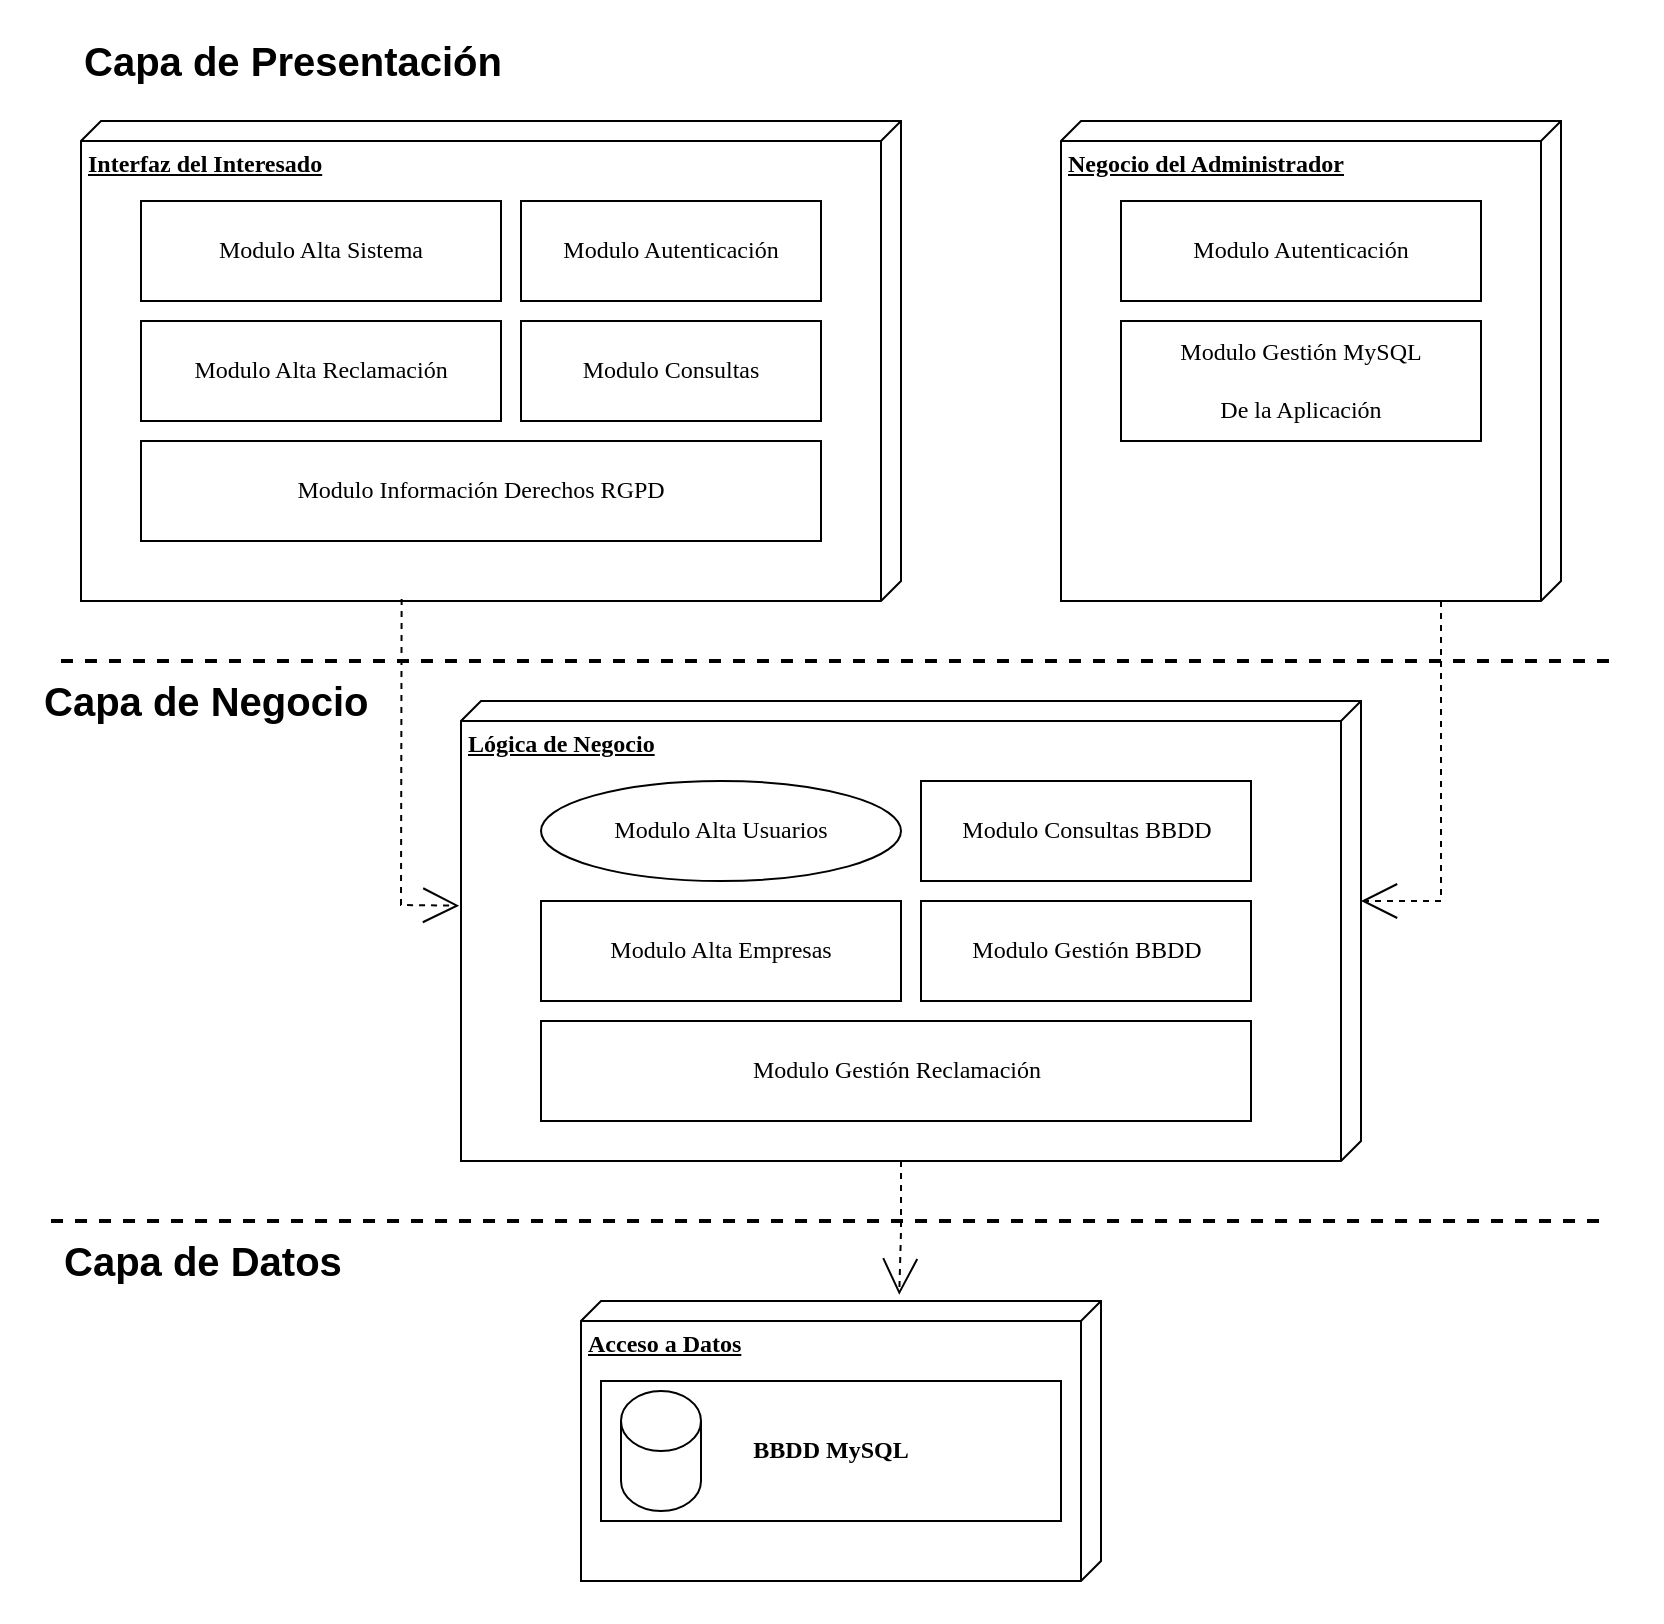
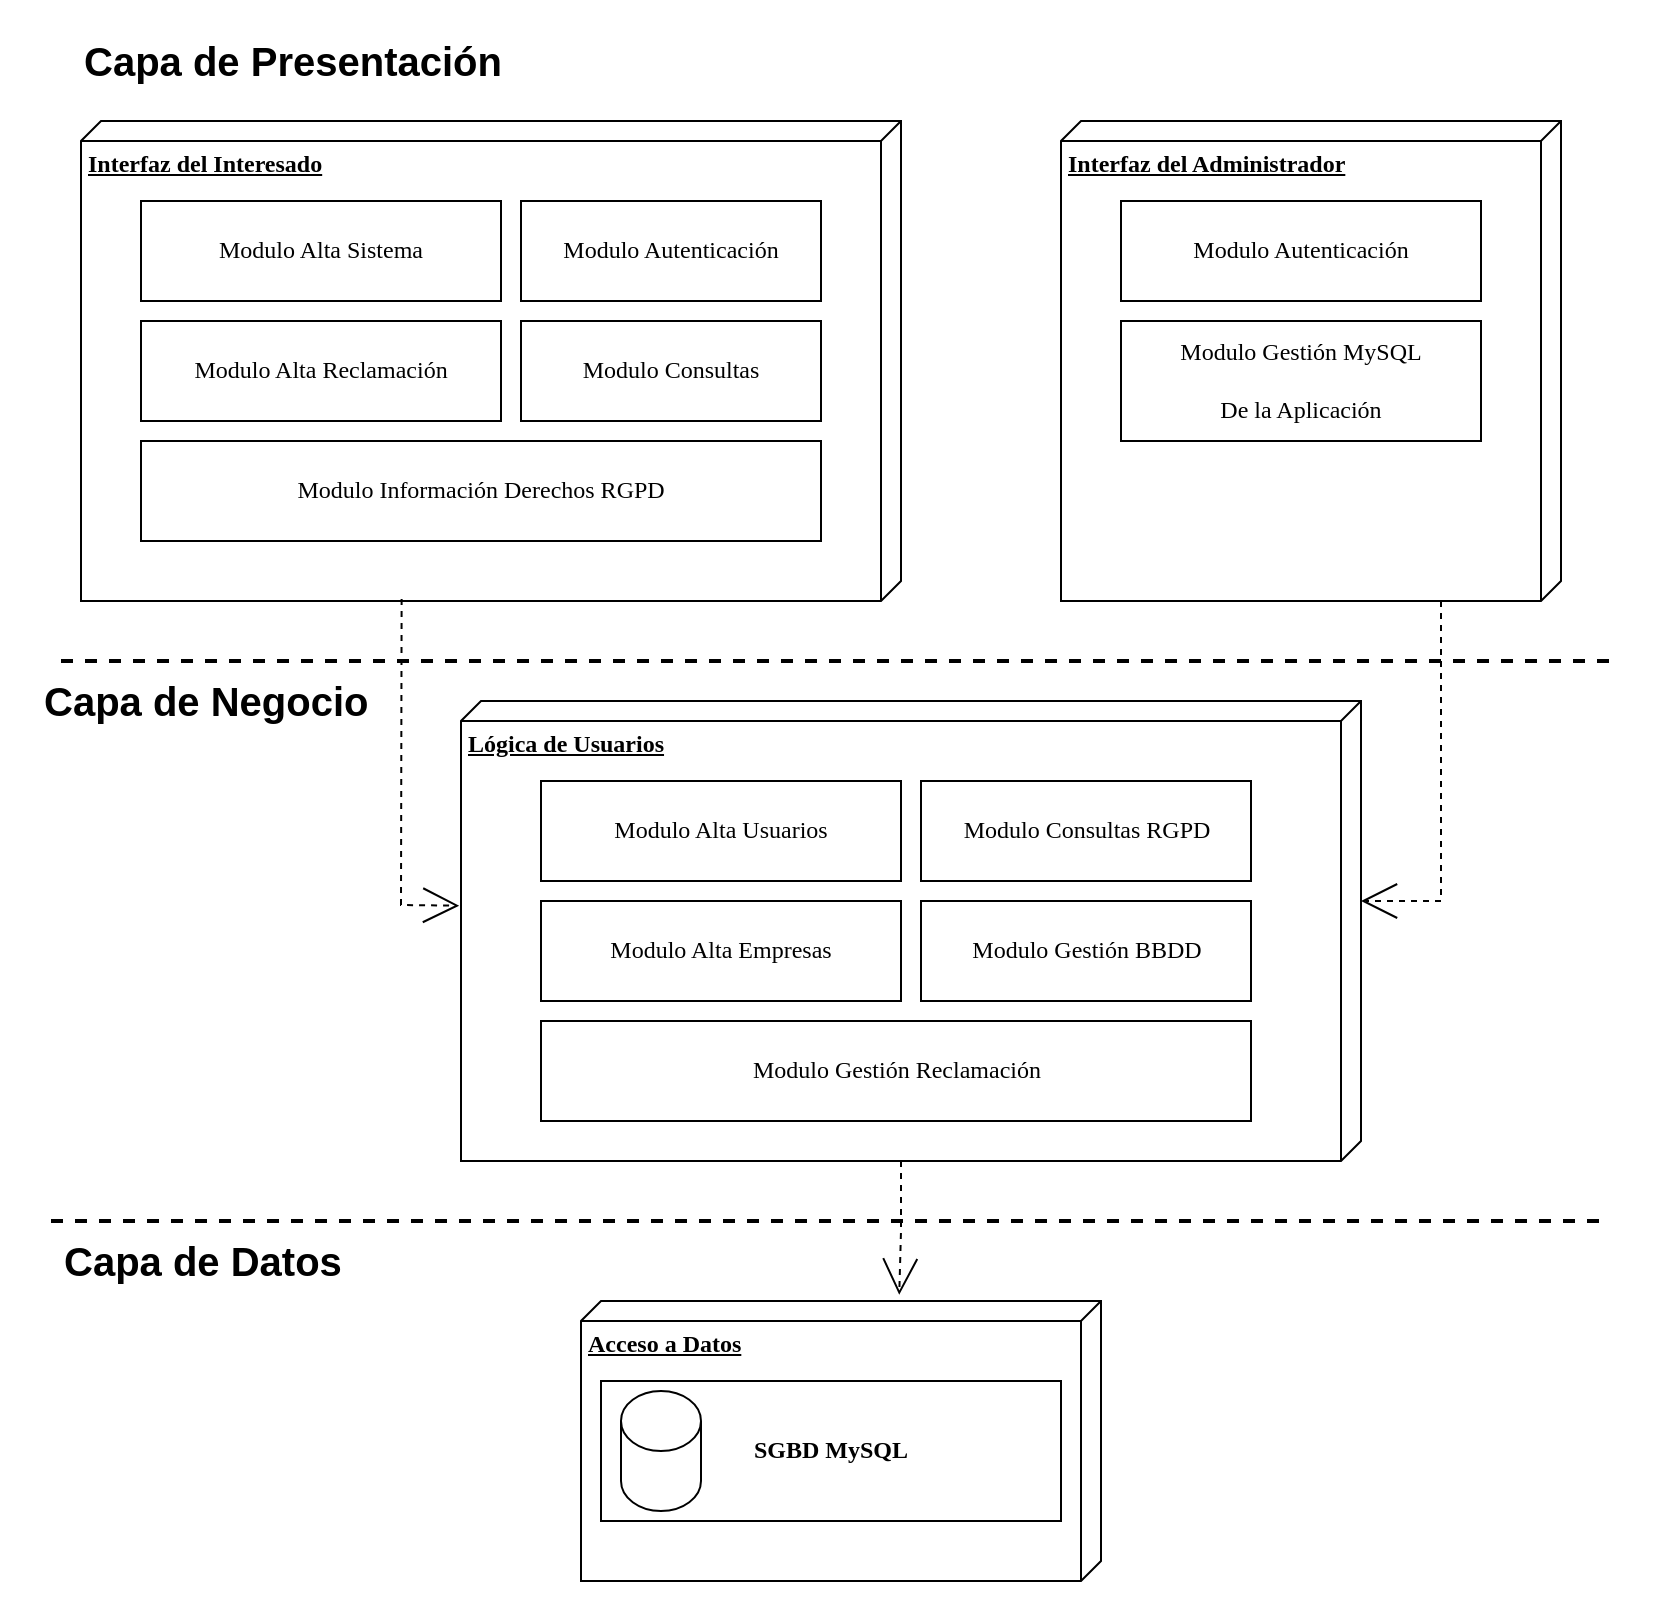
(1218, 165) -> (1228, 165)
(571, 745) -> (577, 745)
(721, 831) -> (721, 831)
(1088, 831) -> (1088, 831)
(832, 1451) -> (832, 1451)
